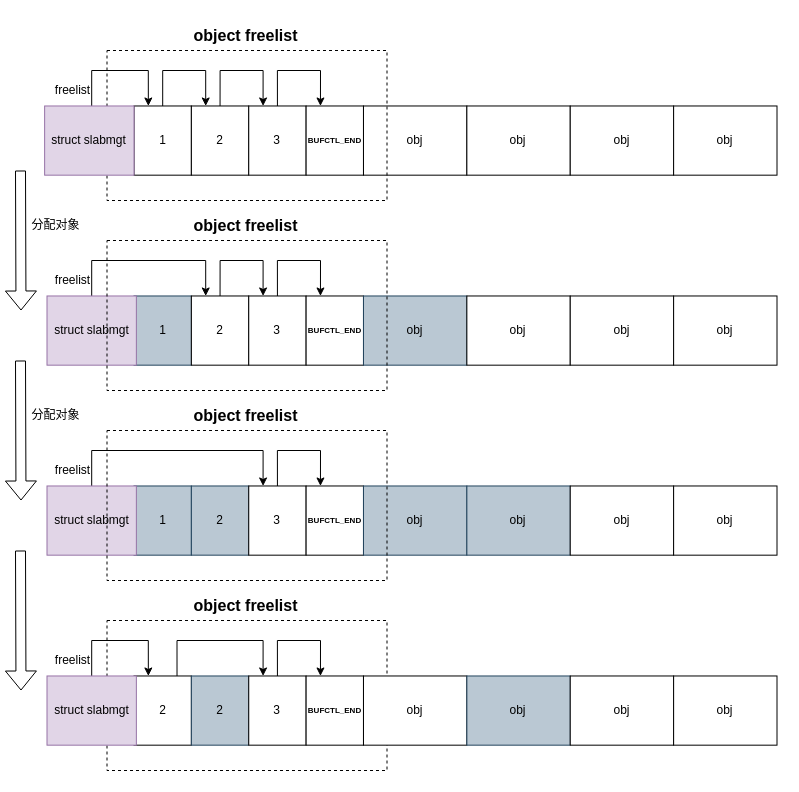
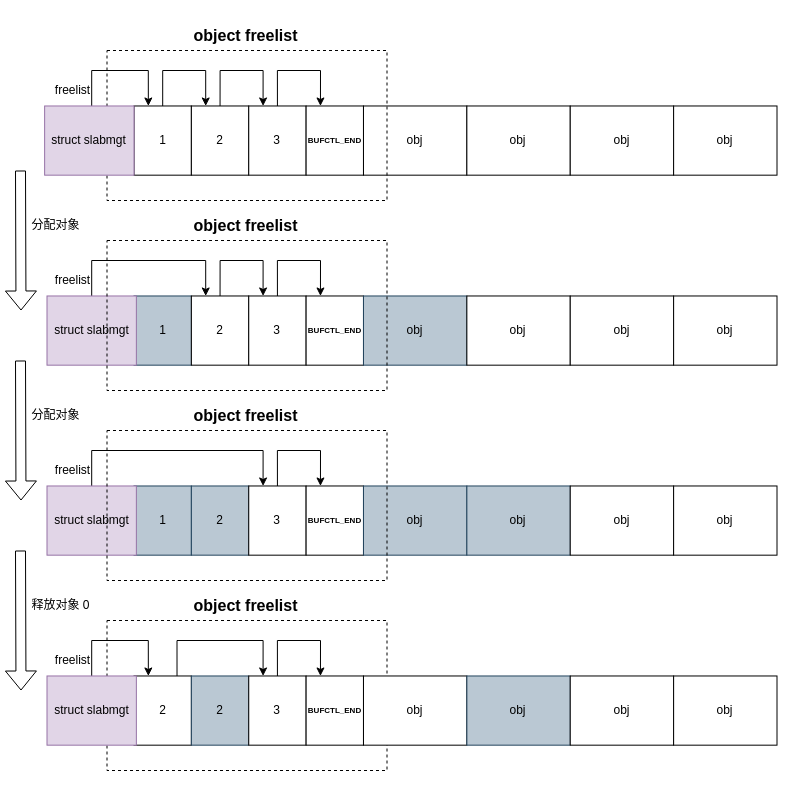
none -> (61, 606)
